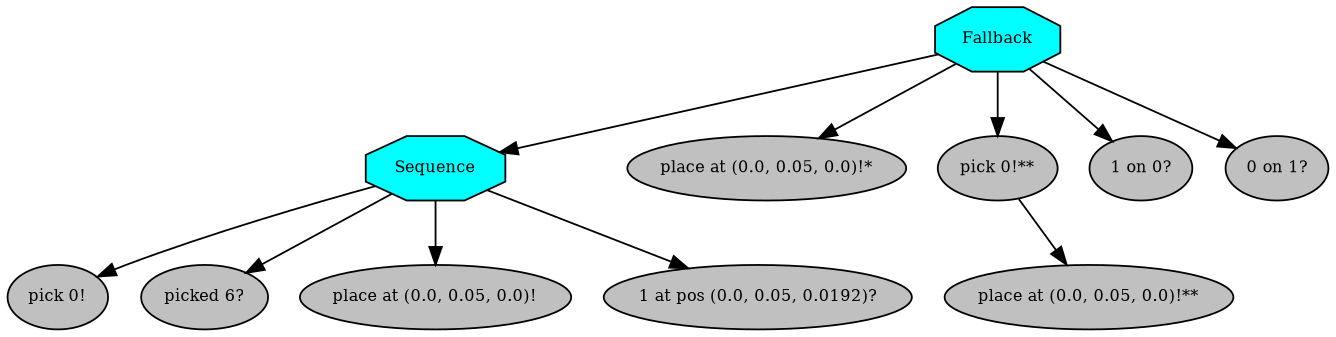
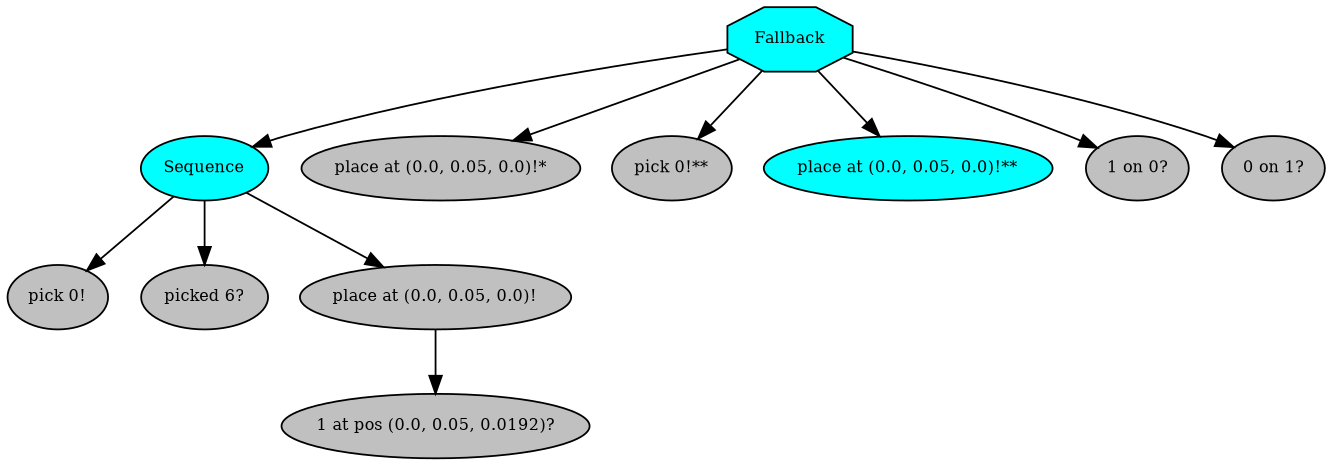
(436, 168) -> (205, 168)
(1037, 224) -> (843, 97)
(579, 226) -> (436, 353)
(1089, 297) -> (908, 168)
